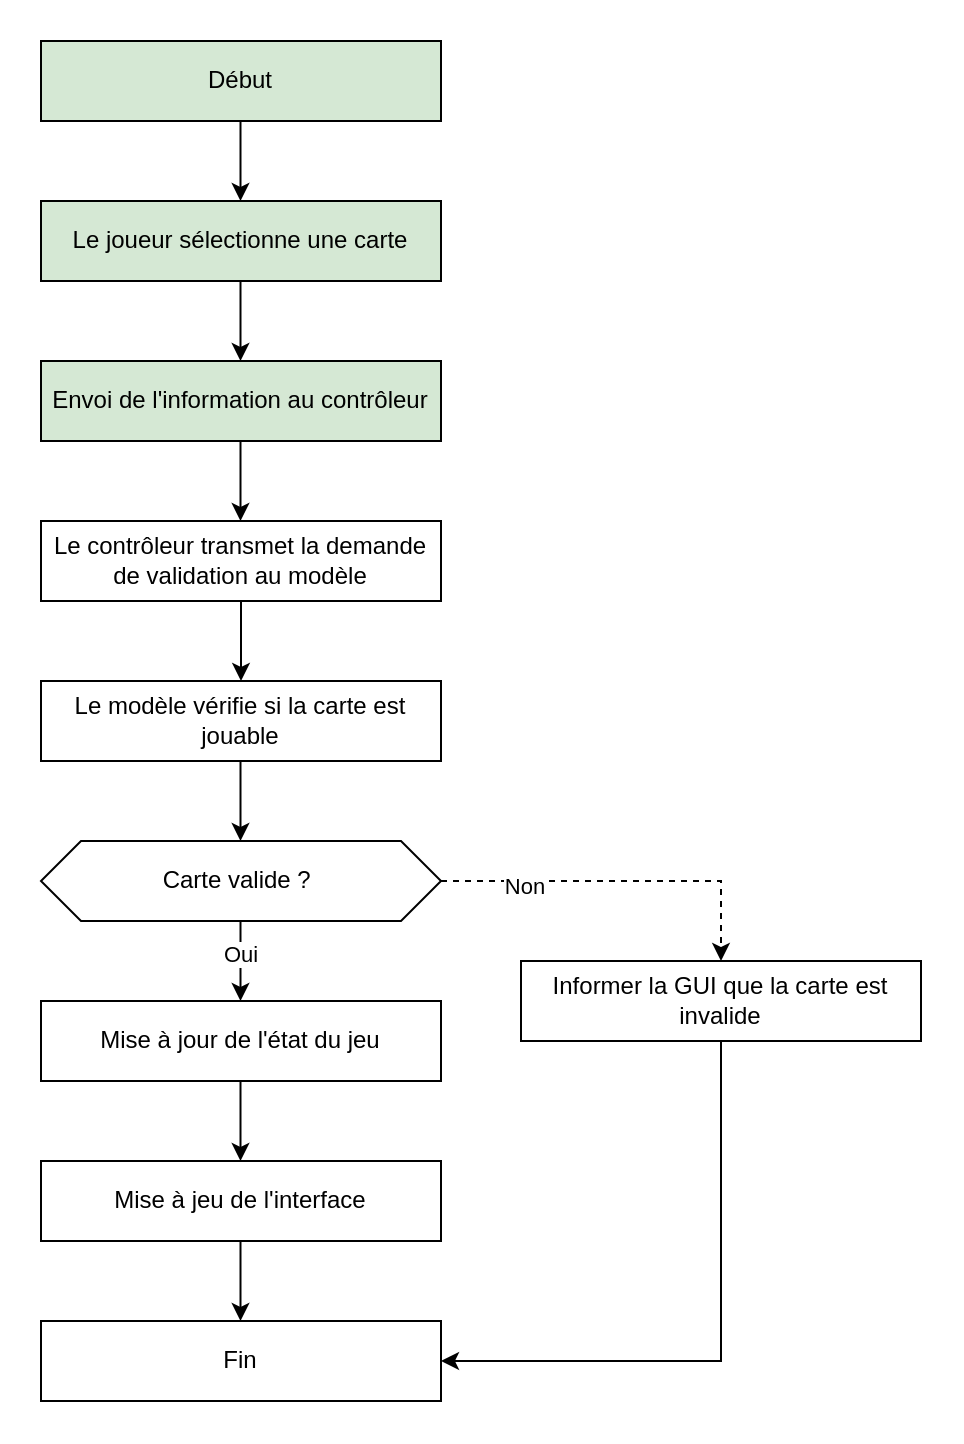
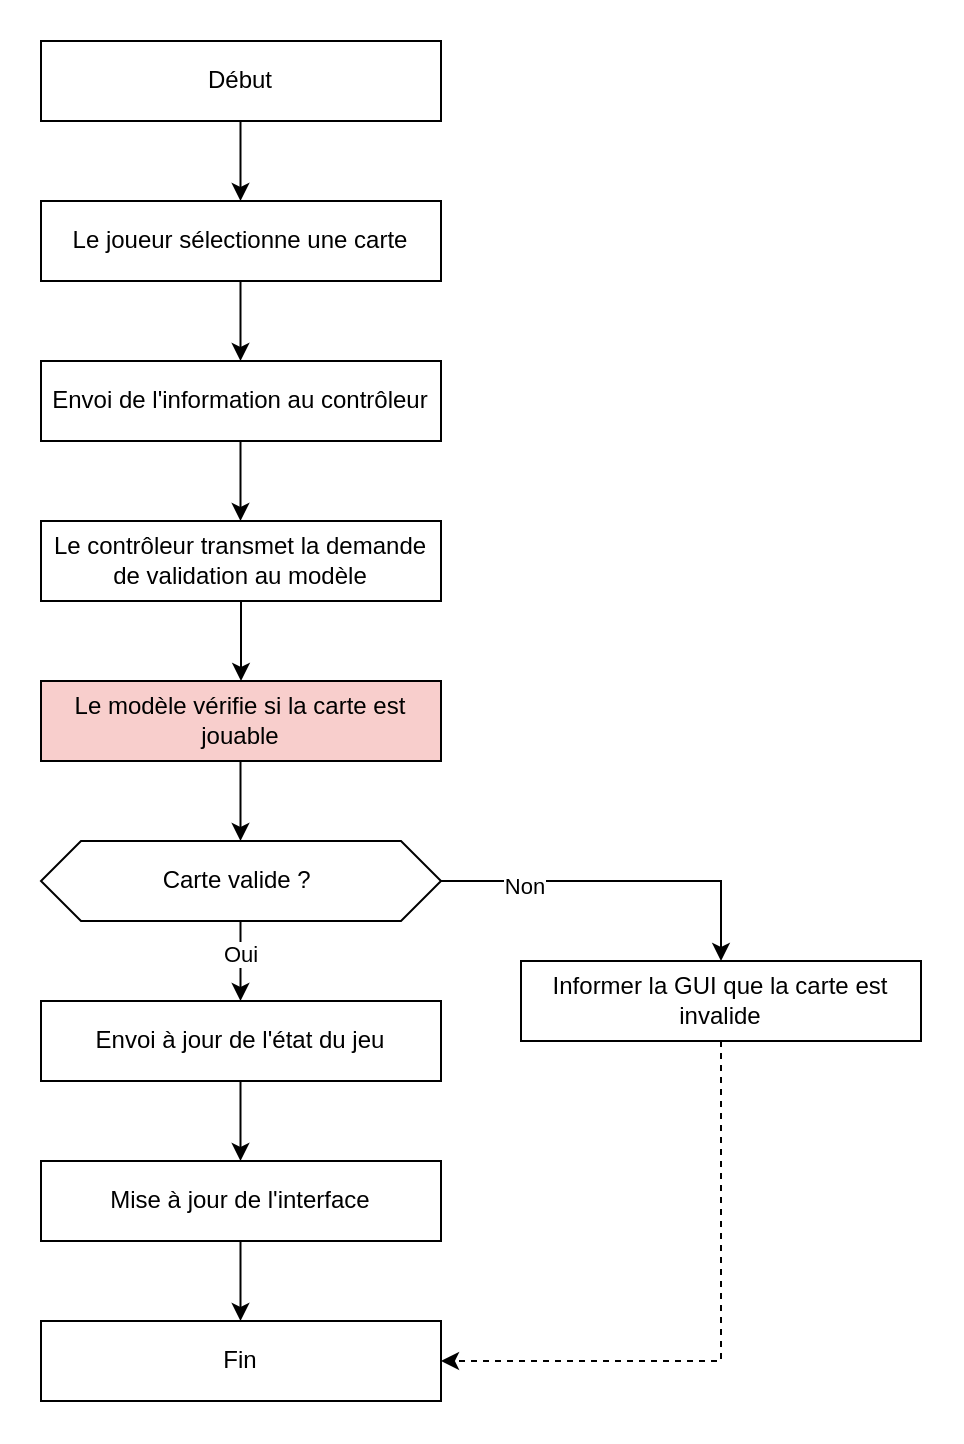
(241, 81) -> (241, 81)
(241, 241) -> (241, 241)
(241, 401) -> (241, 401)
(241, 721) -> (241, 721)
(666, 881) -> (666, 881)
(241, 1041) -> (241, 1041)
(241, 1201) -> (241, 1201)
(721, 1336) -> (721, 1336)
